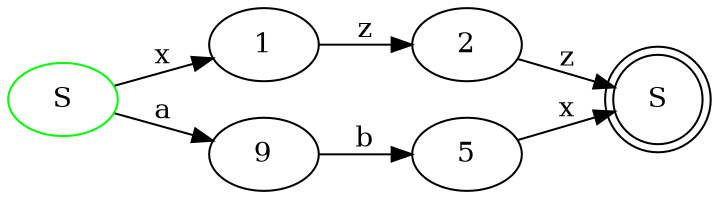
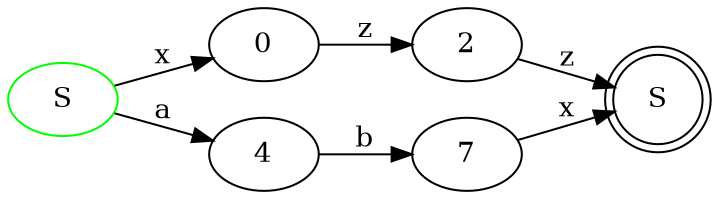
(264, 45) -> (264, 45)
(264, 154) -> (264, 154)
(467, 154) -> (467, 154)
